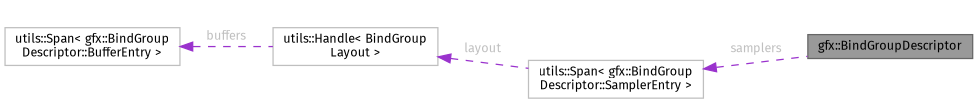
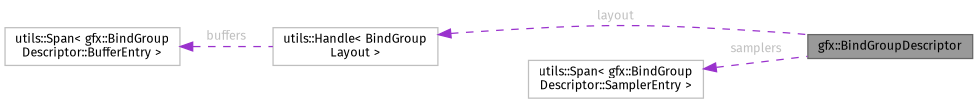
(490, 63) -> (629, 26)
